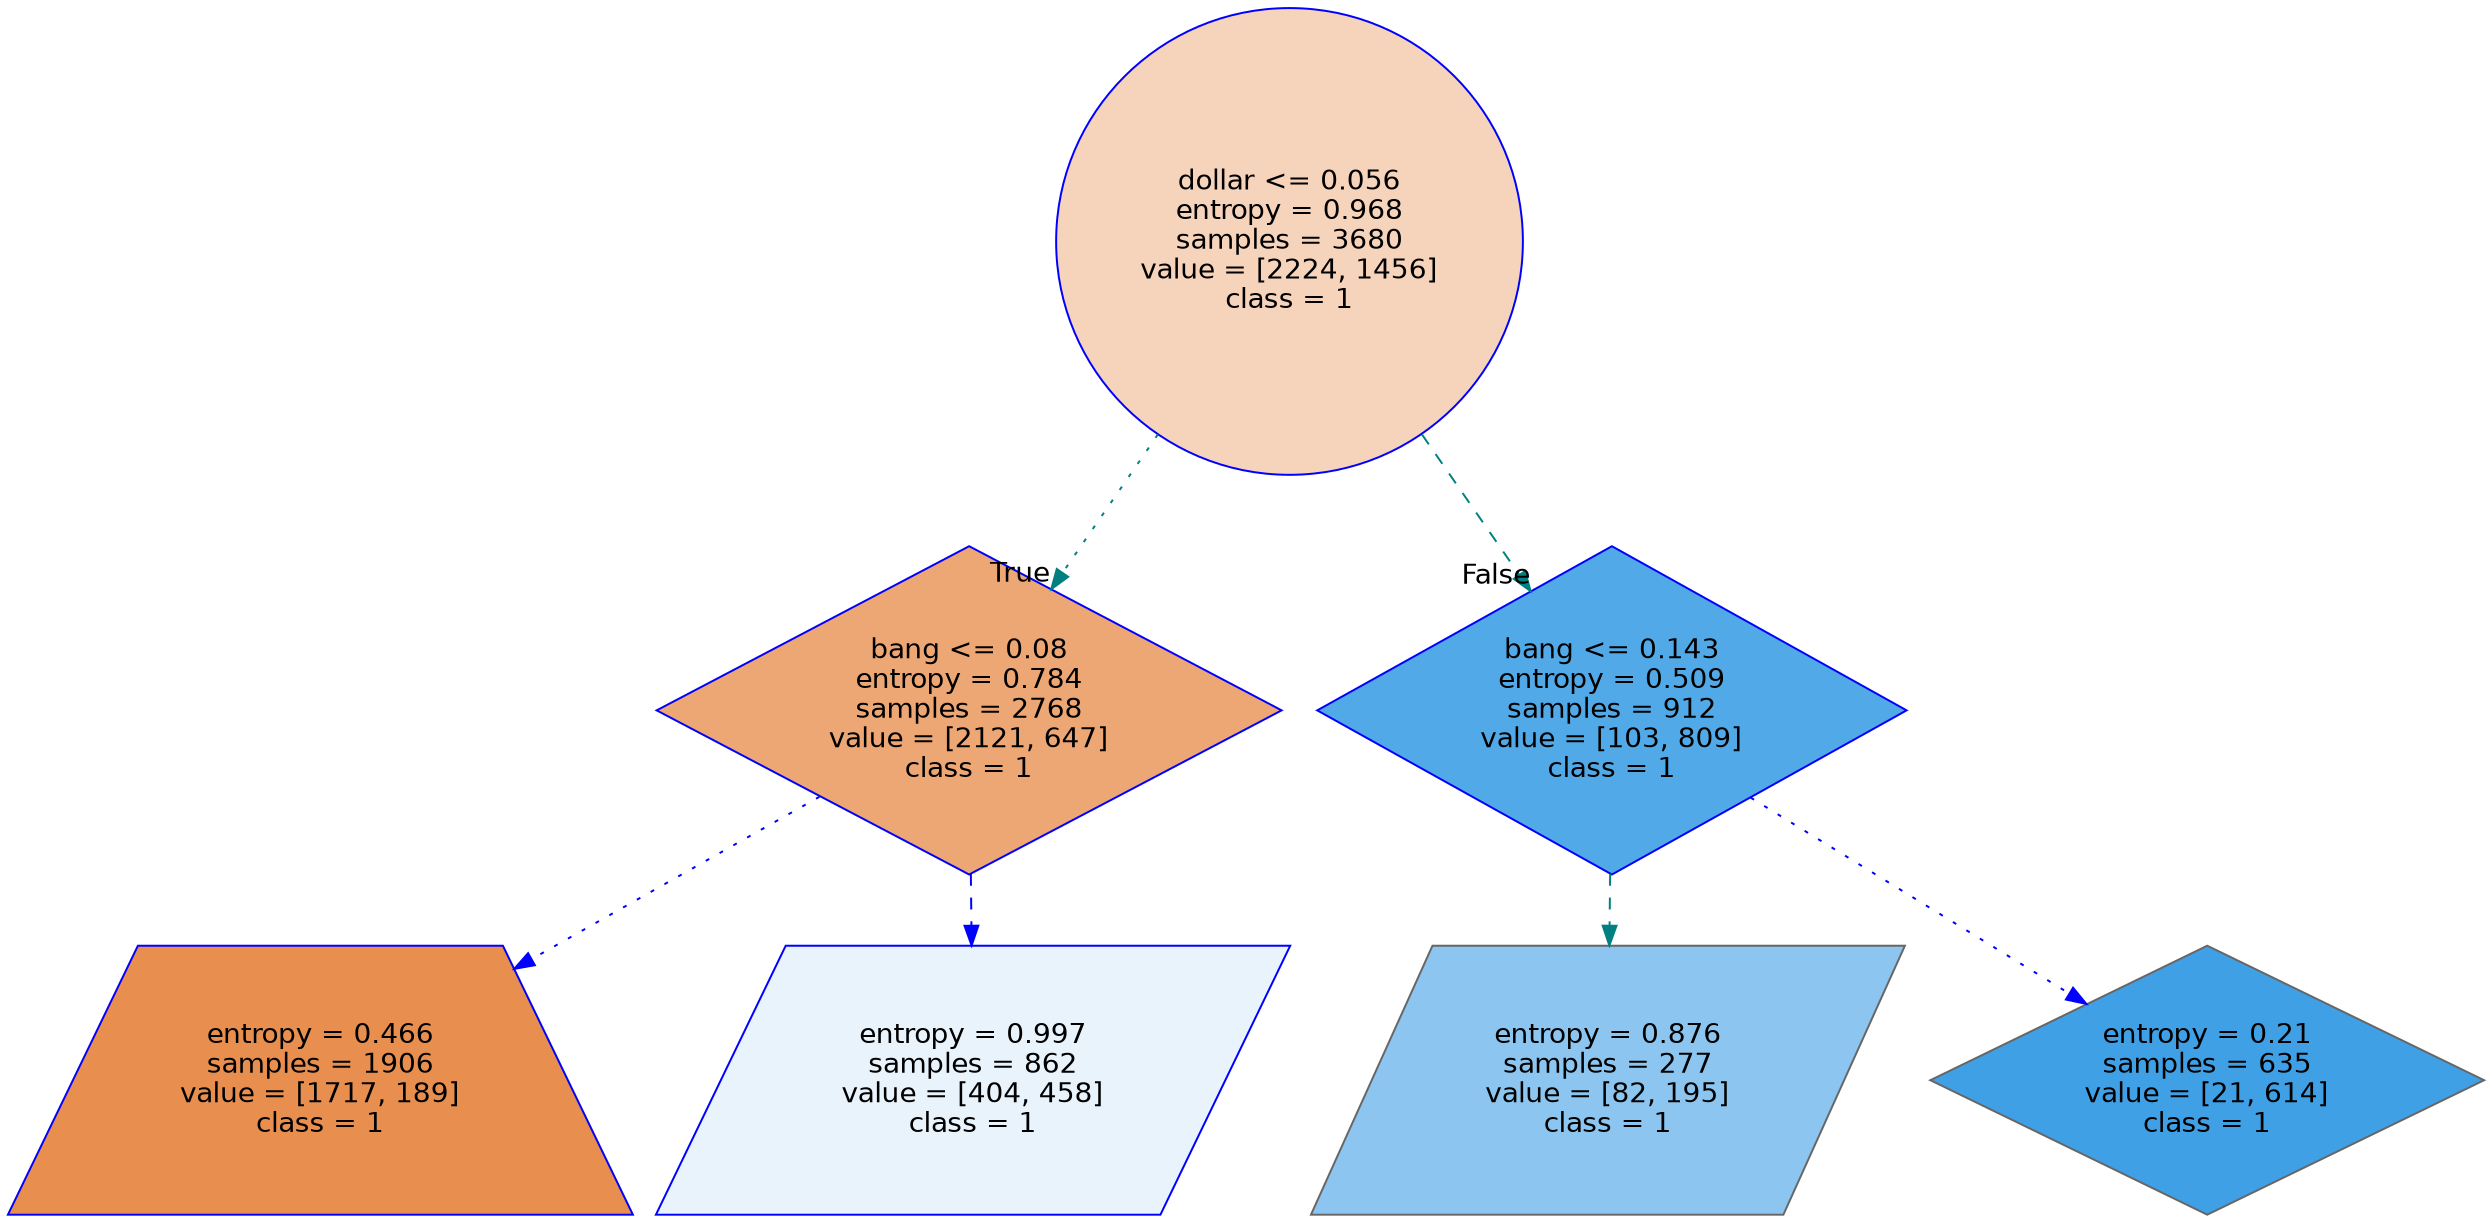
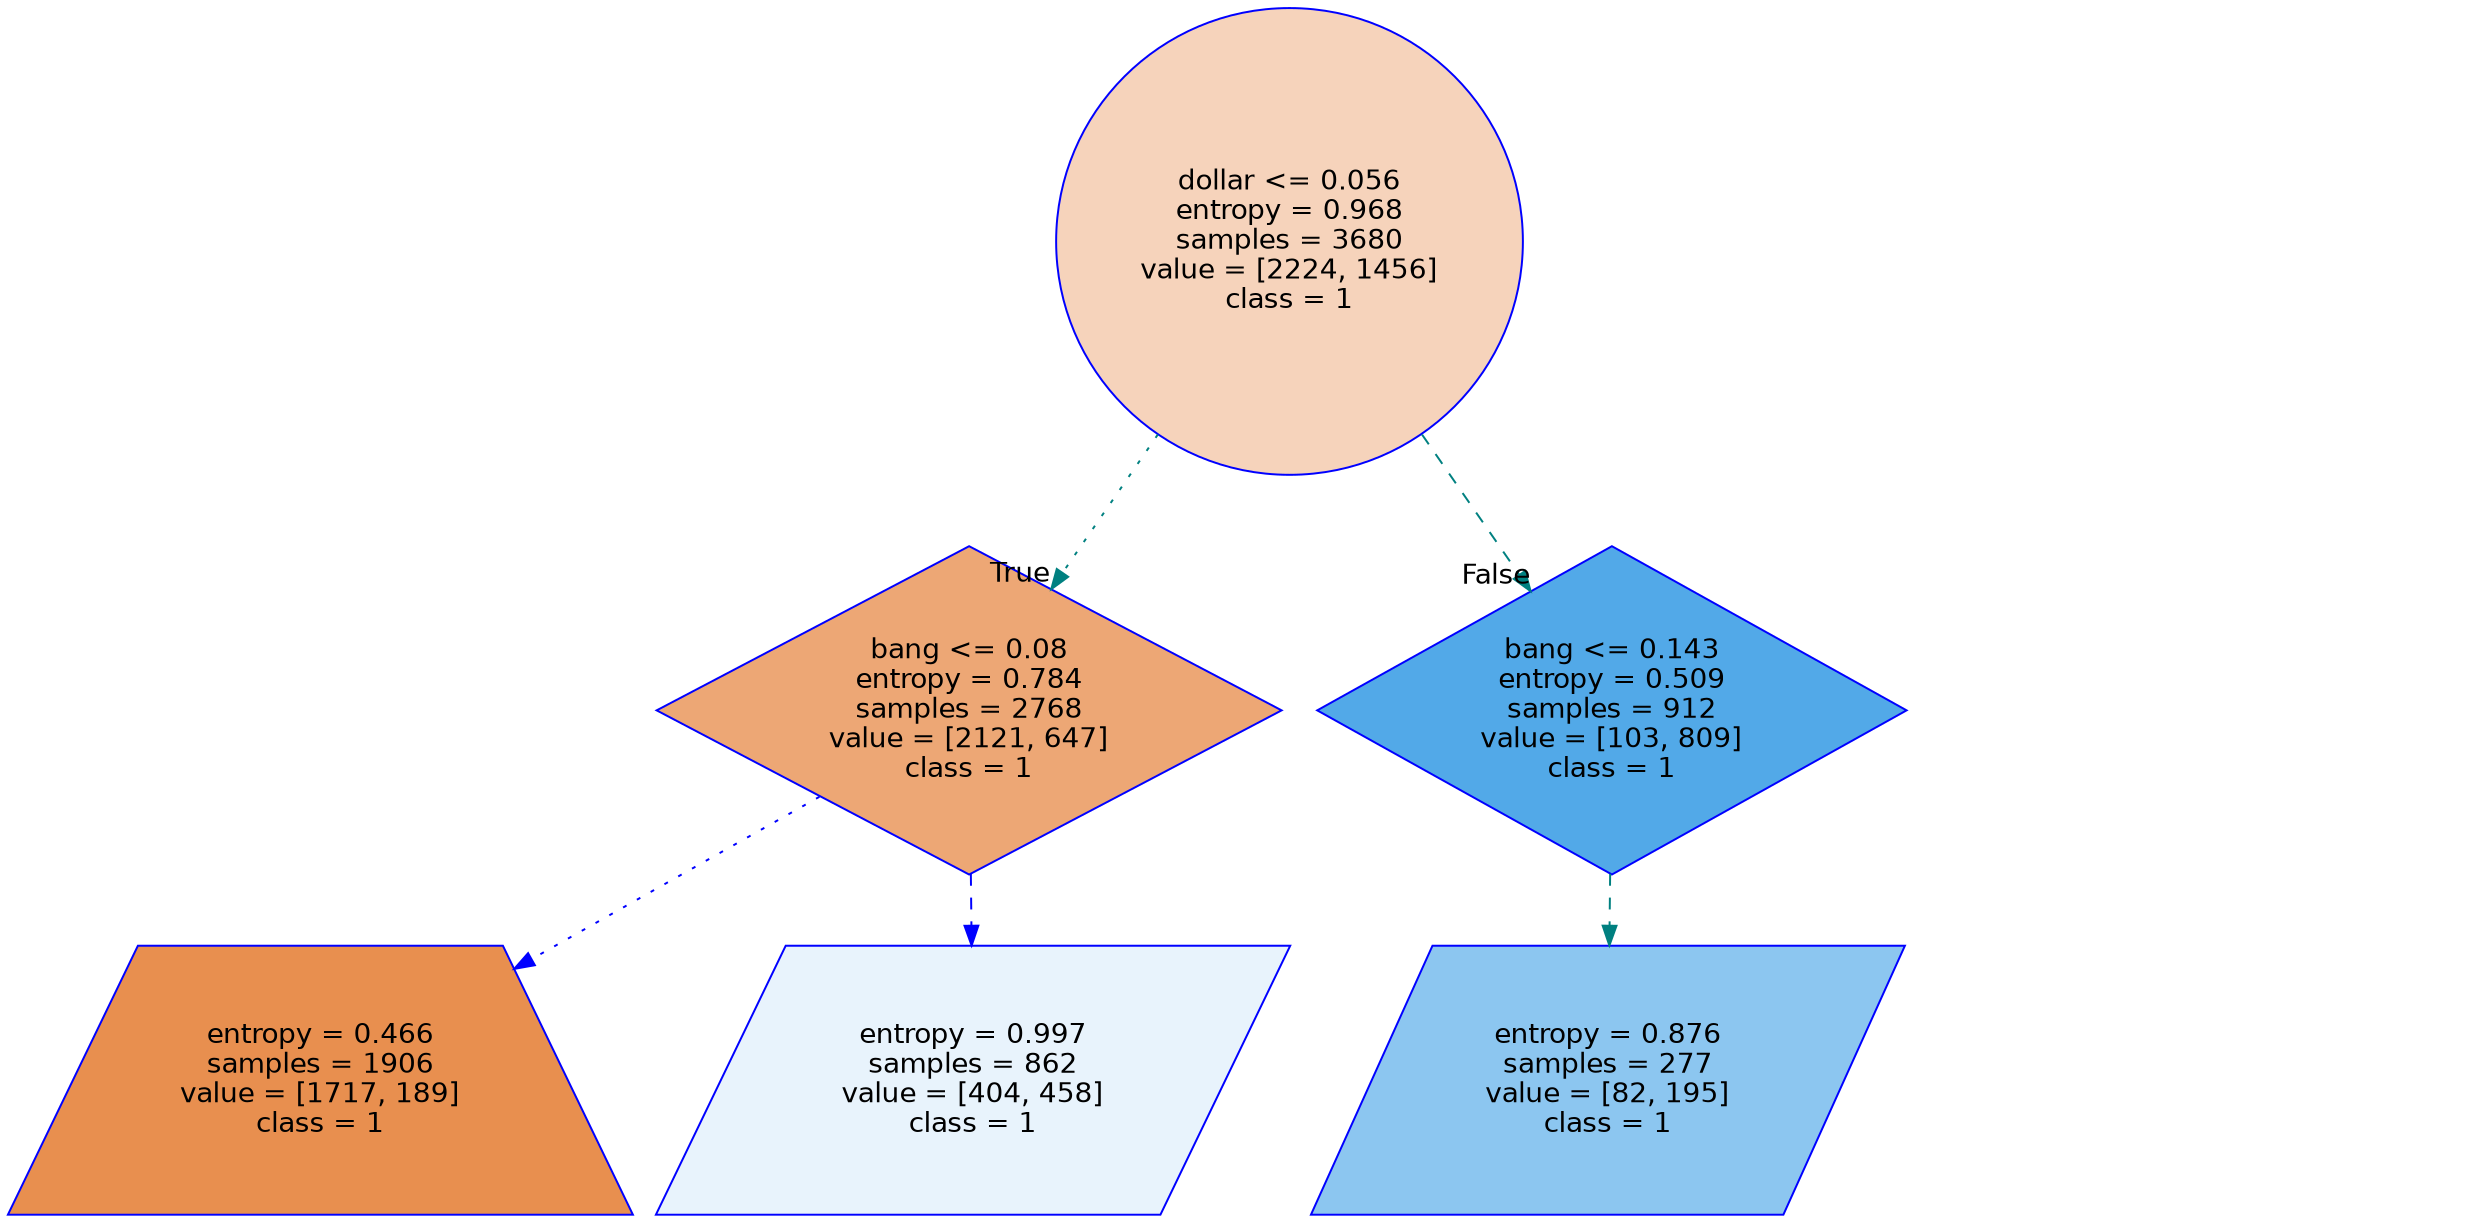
(1608, 1080) -> (1608, 1080)
(2207, 1080) -> none
